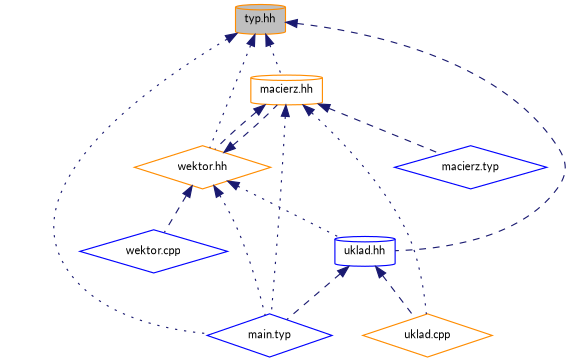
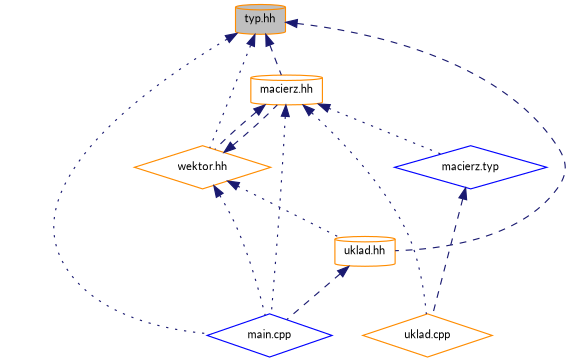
(276, 60) -> (276, 60)
(385, 131) -> (385, 131)
(154, 251) -> none
(365, 251) -> (365, 251)
(399, 297) -> (448, 257)
(270, 335) -> (270, 335)
